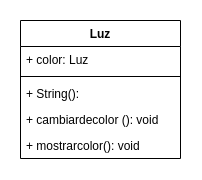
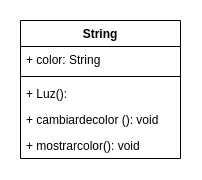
(101, 35) -> (101, 35)
(61, 61) -> (69, 61)
(59, 95) -> (50, 95)
